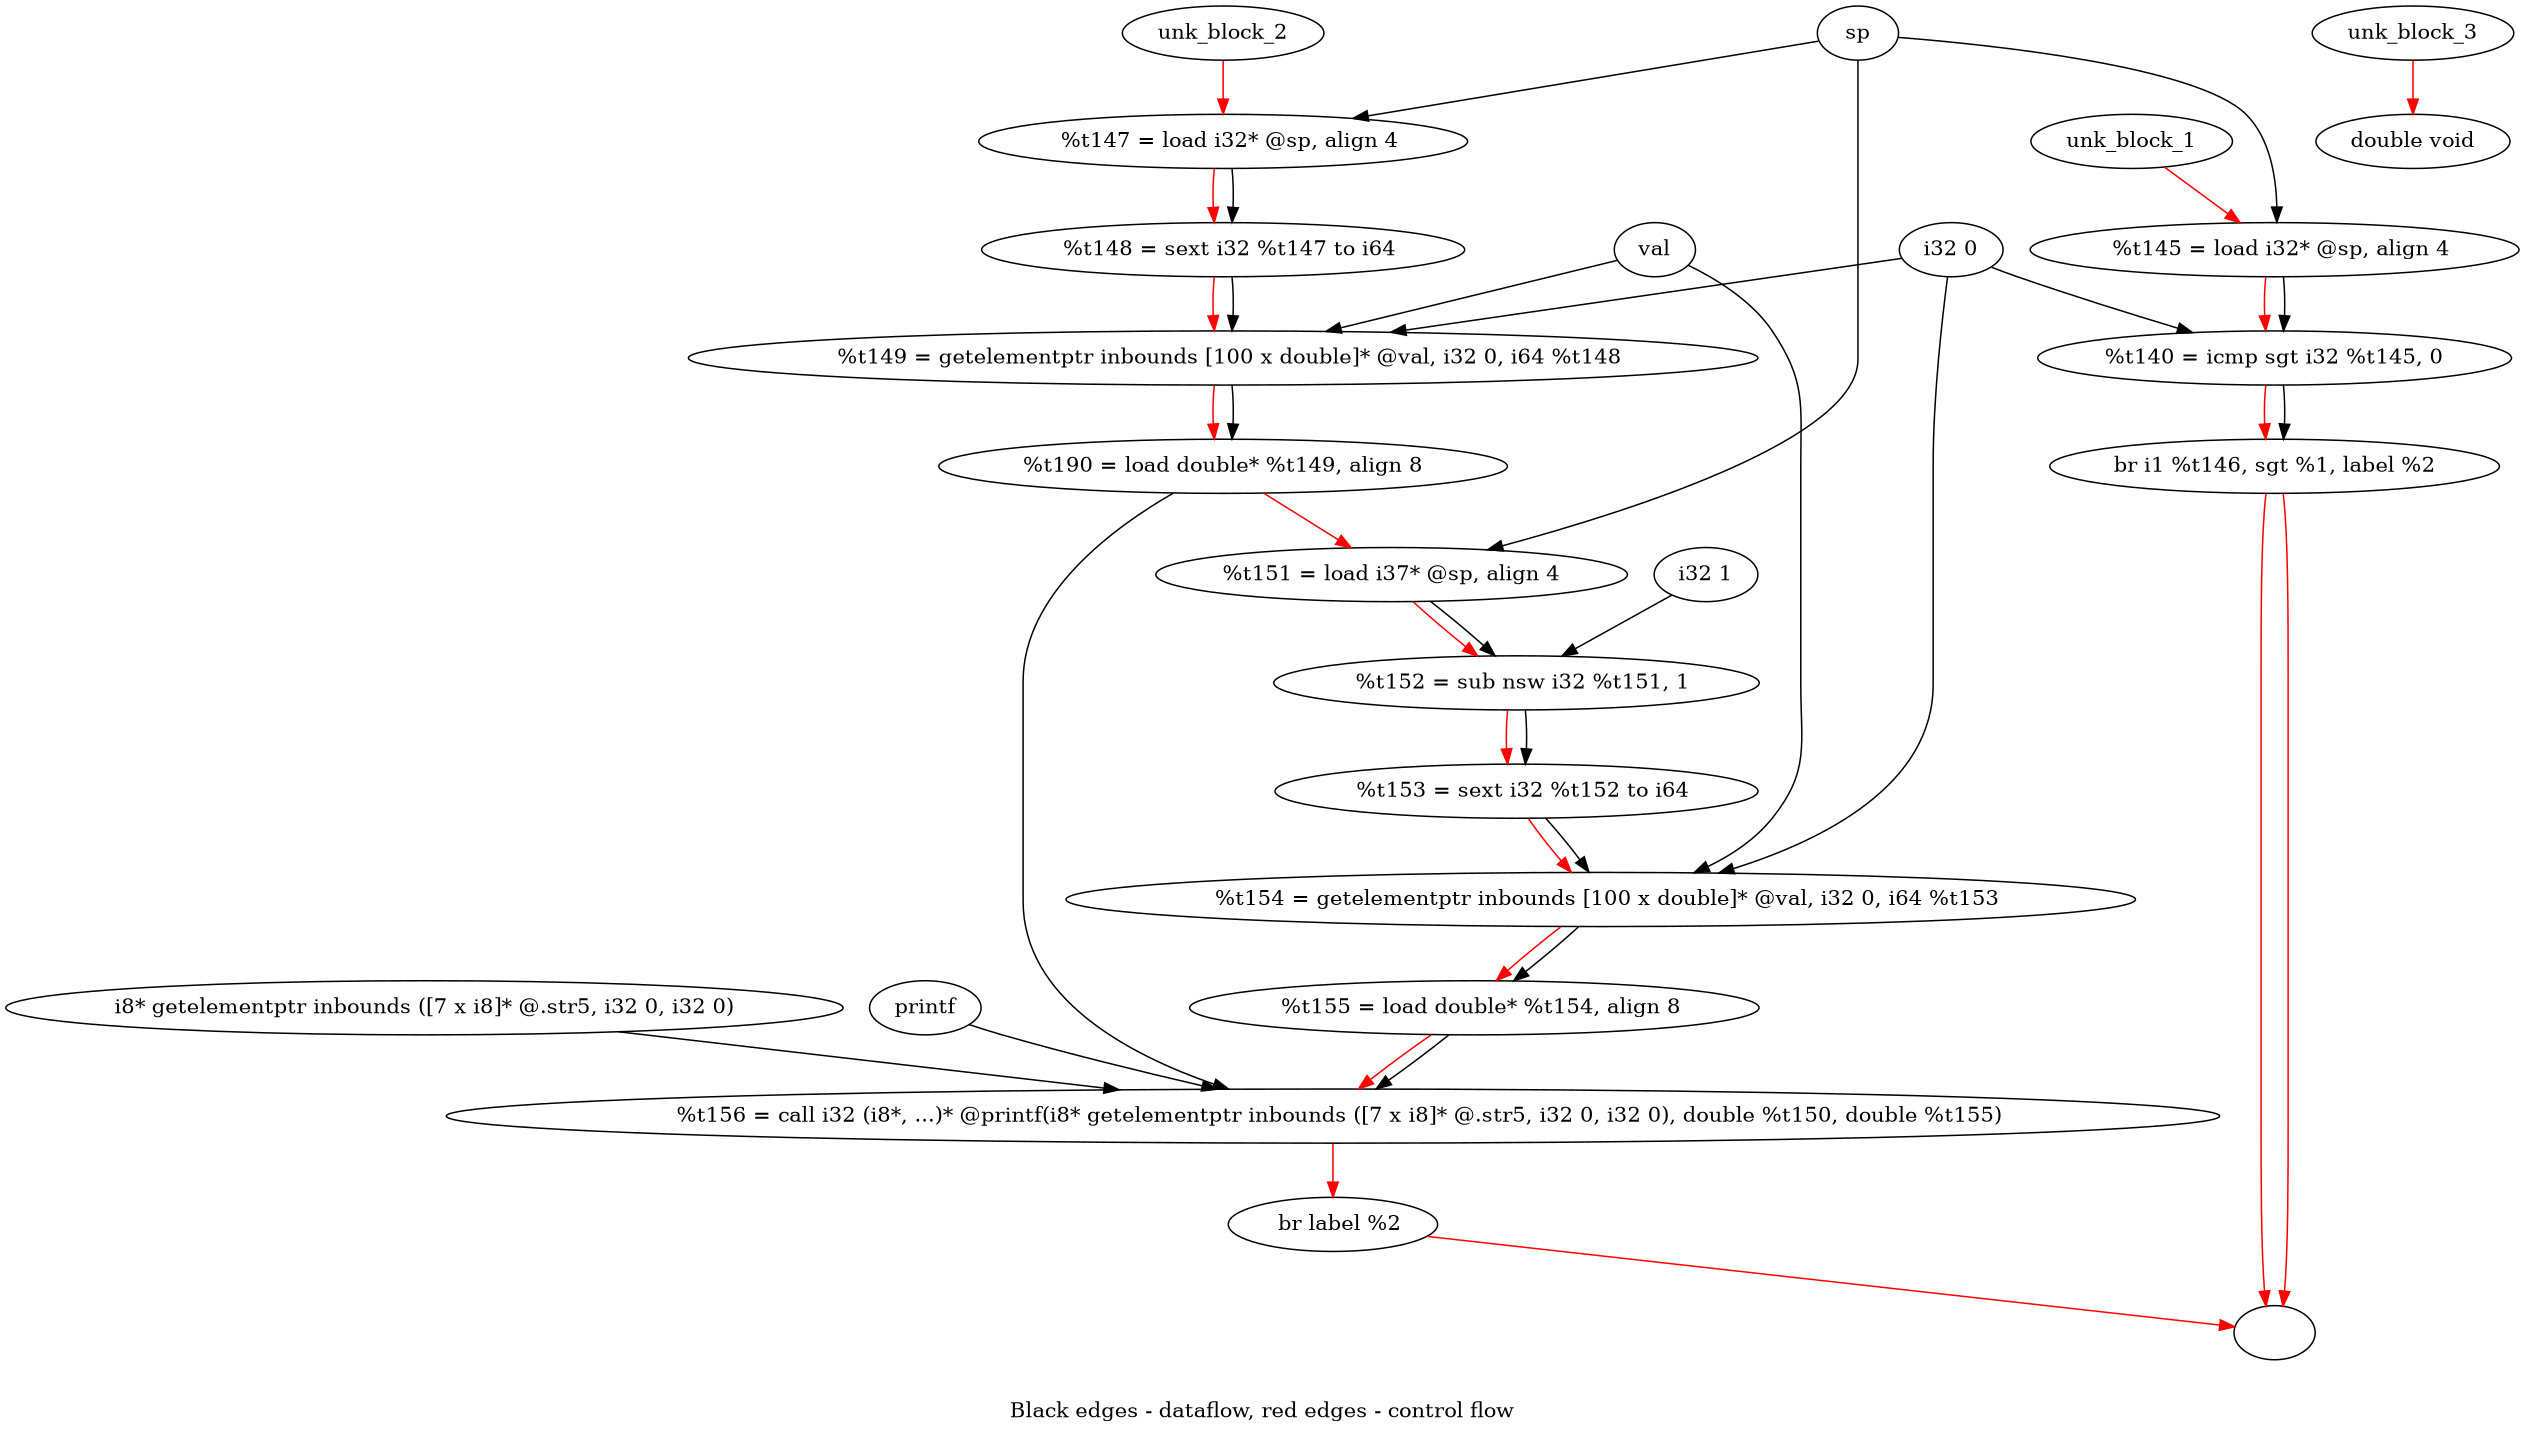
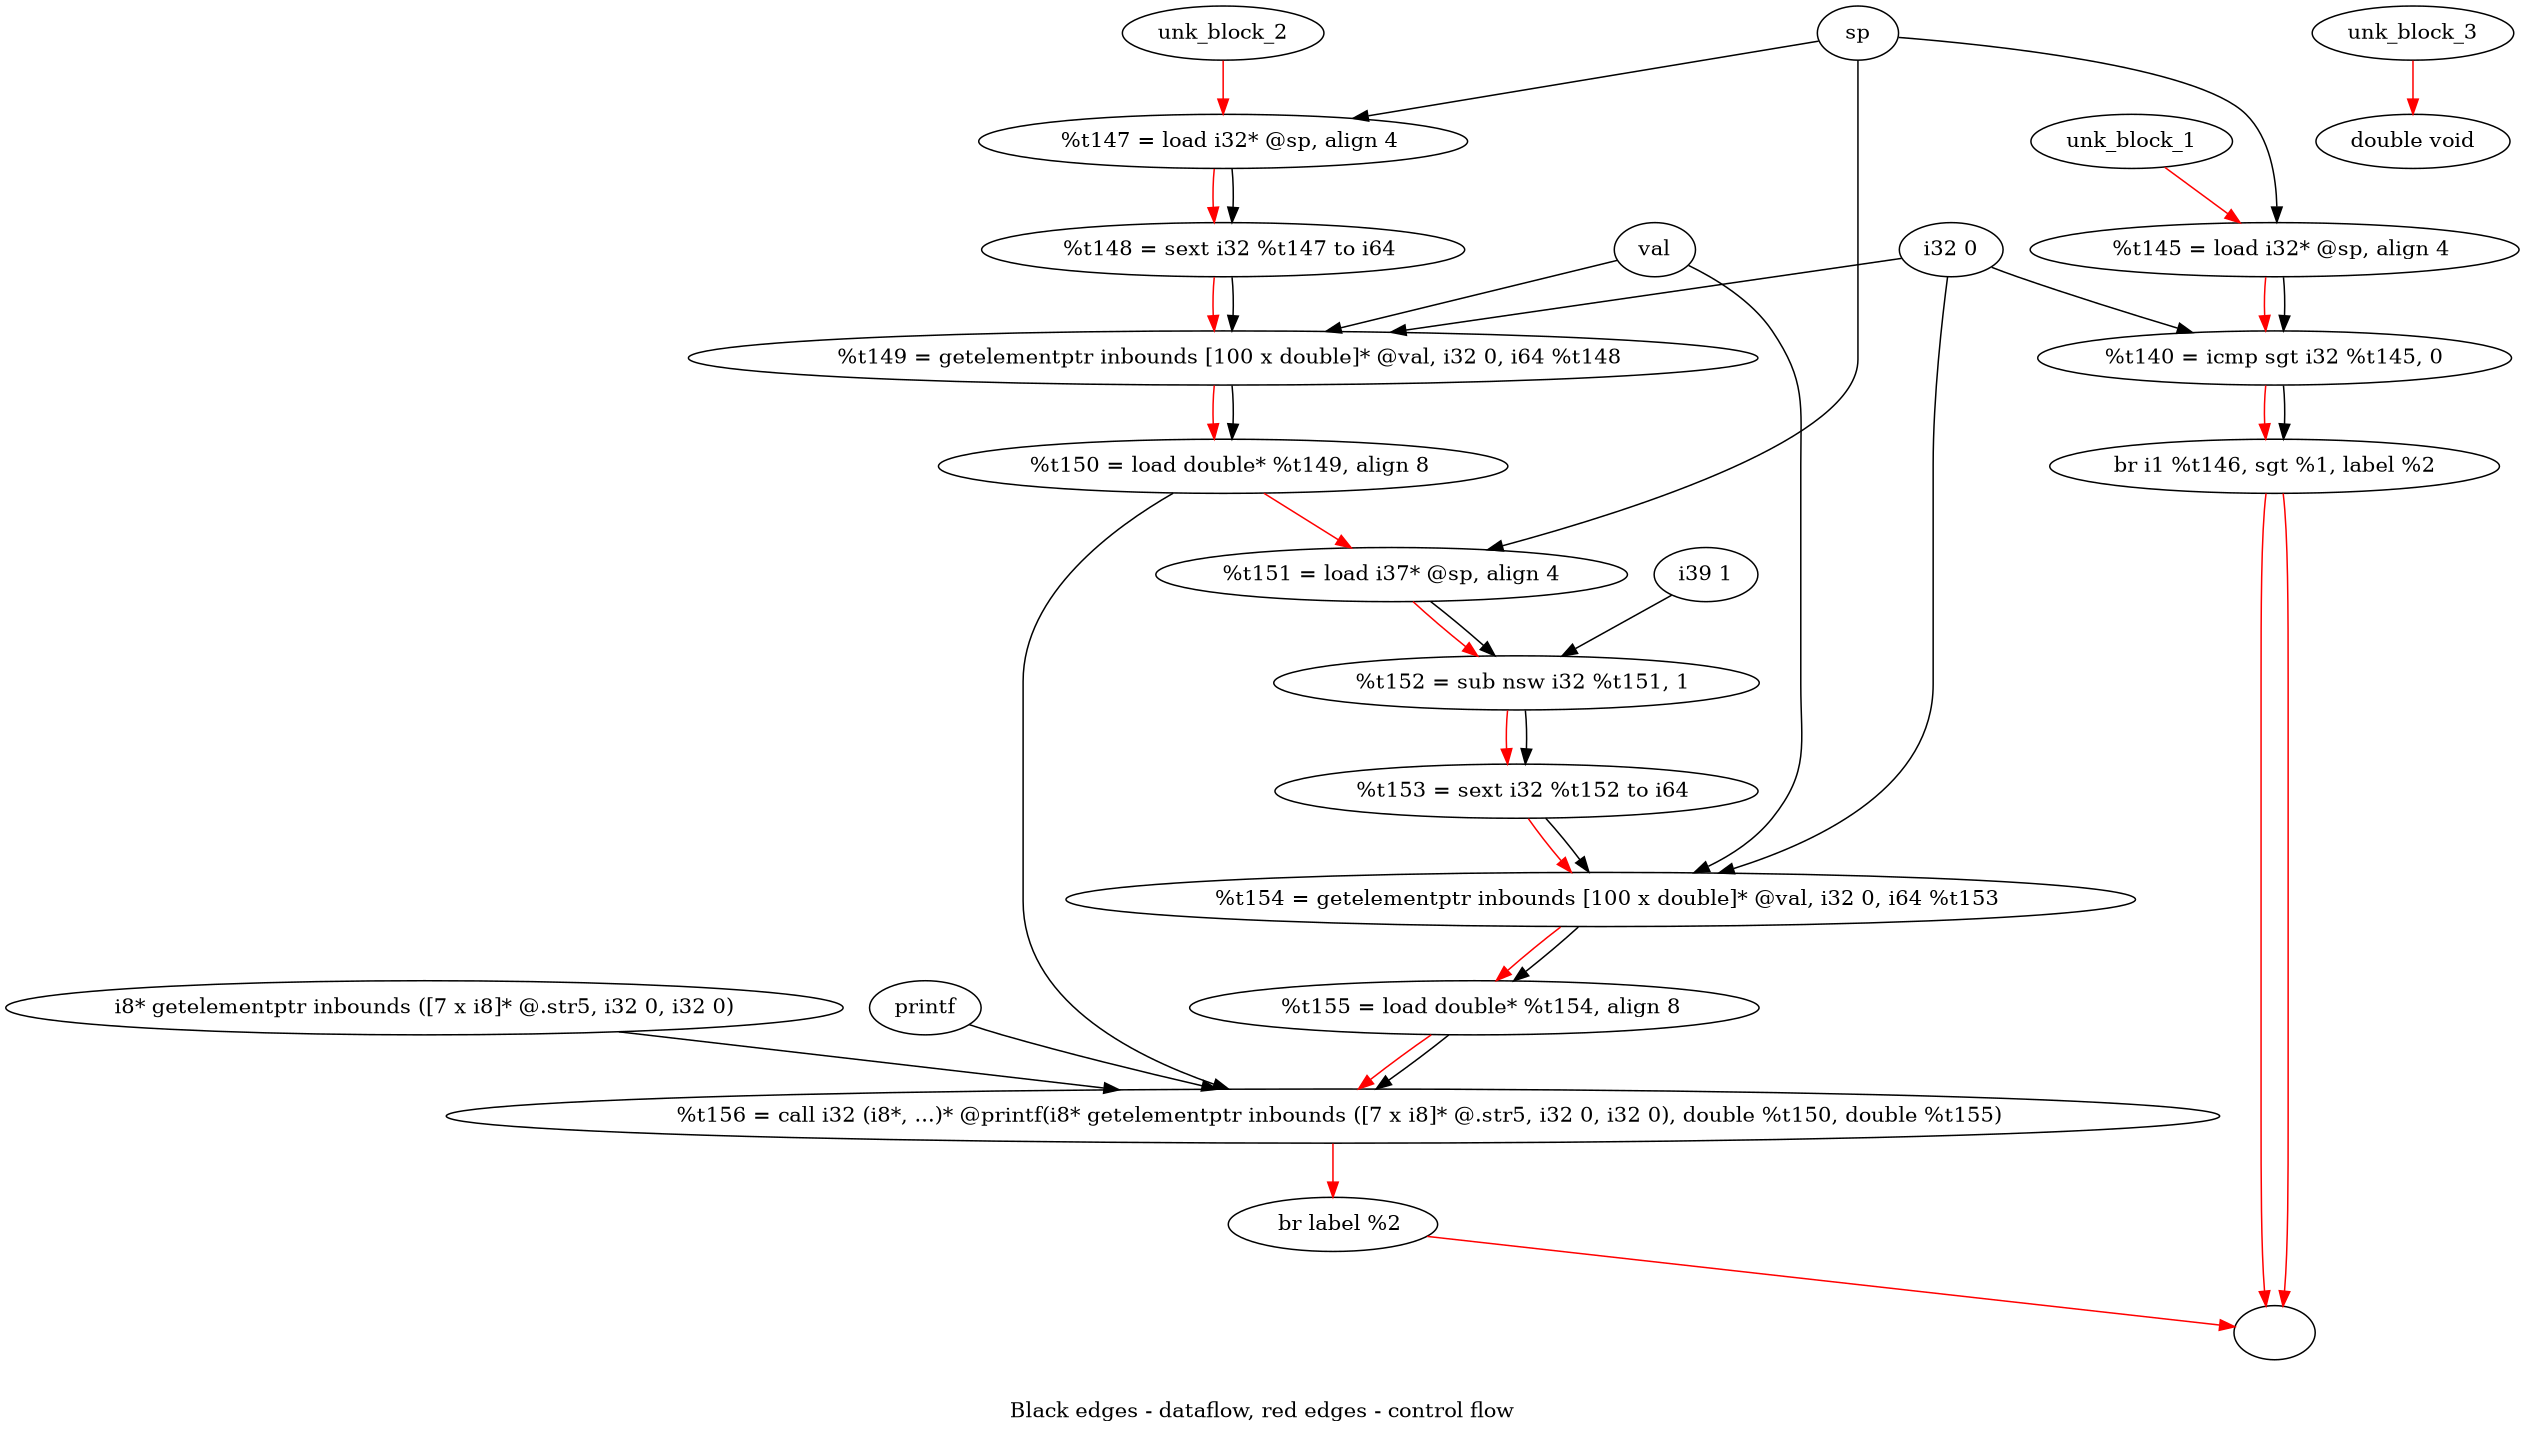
(1223, 466) -> (1223, 466)
(1706, 575) -> (1706, 575)
